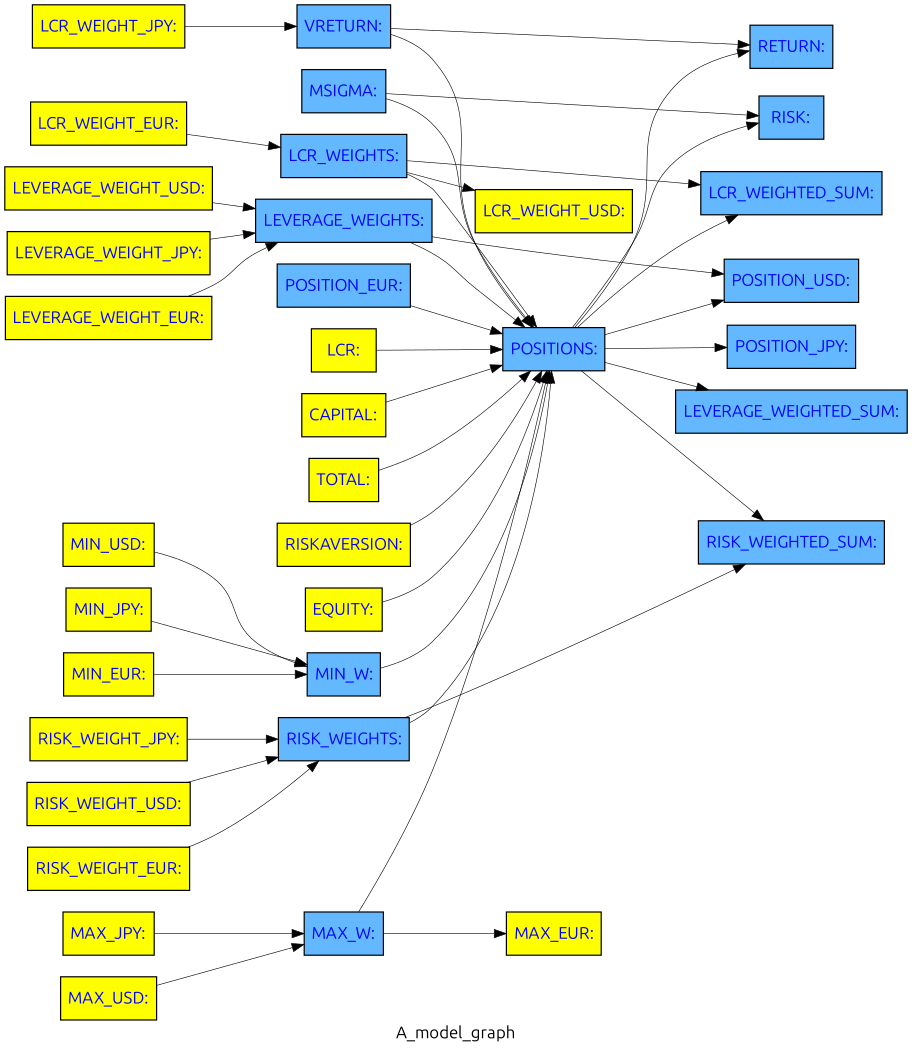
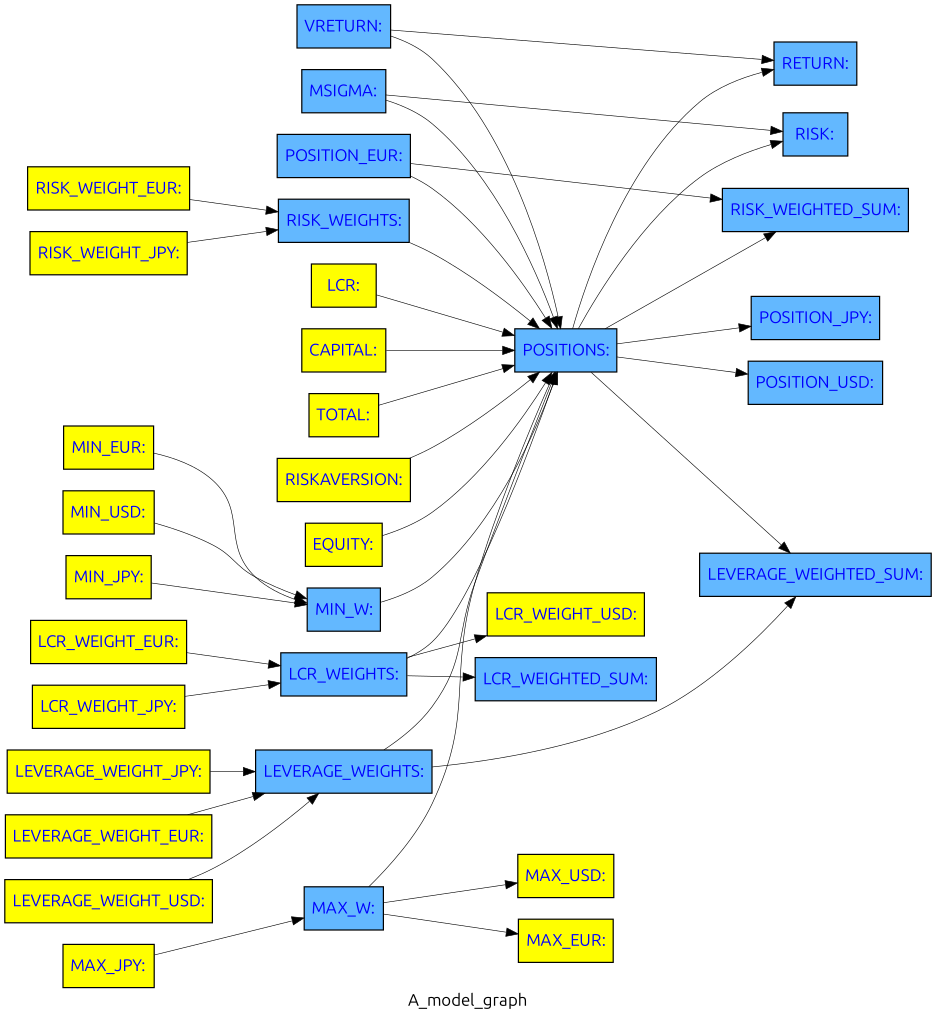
(235, 26) -> (227, 691)
(572, 257) -> (628, 724)
(641, 273) -> none
(571, 646) -> (560, 181)
(109, 804) -> none
(225, 966) -> (445, 894)
